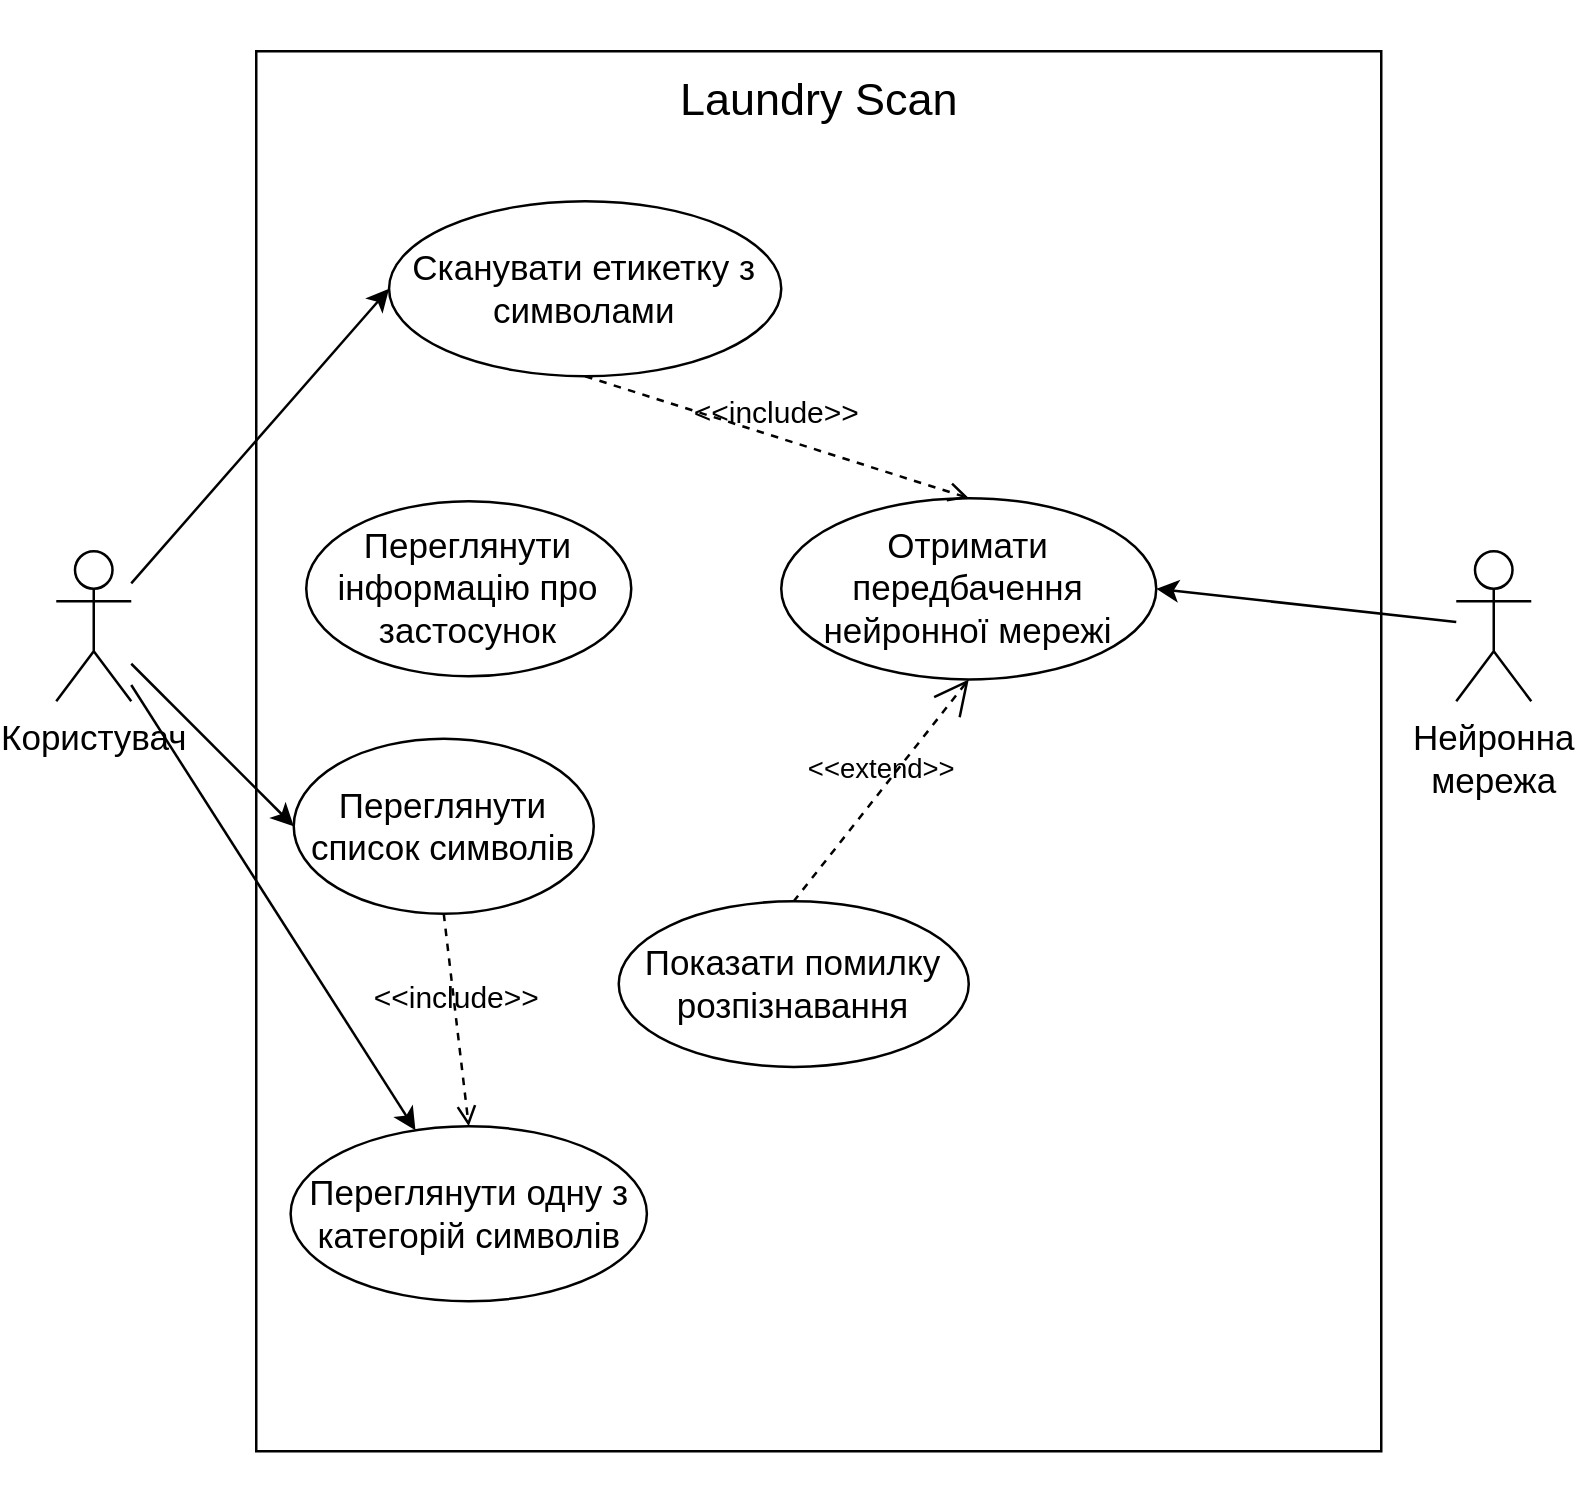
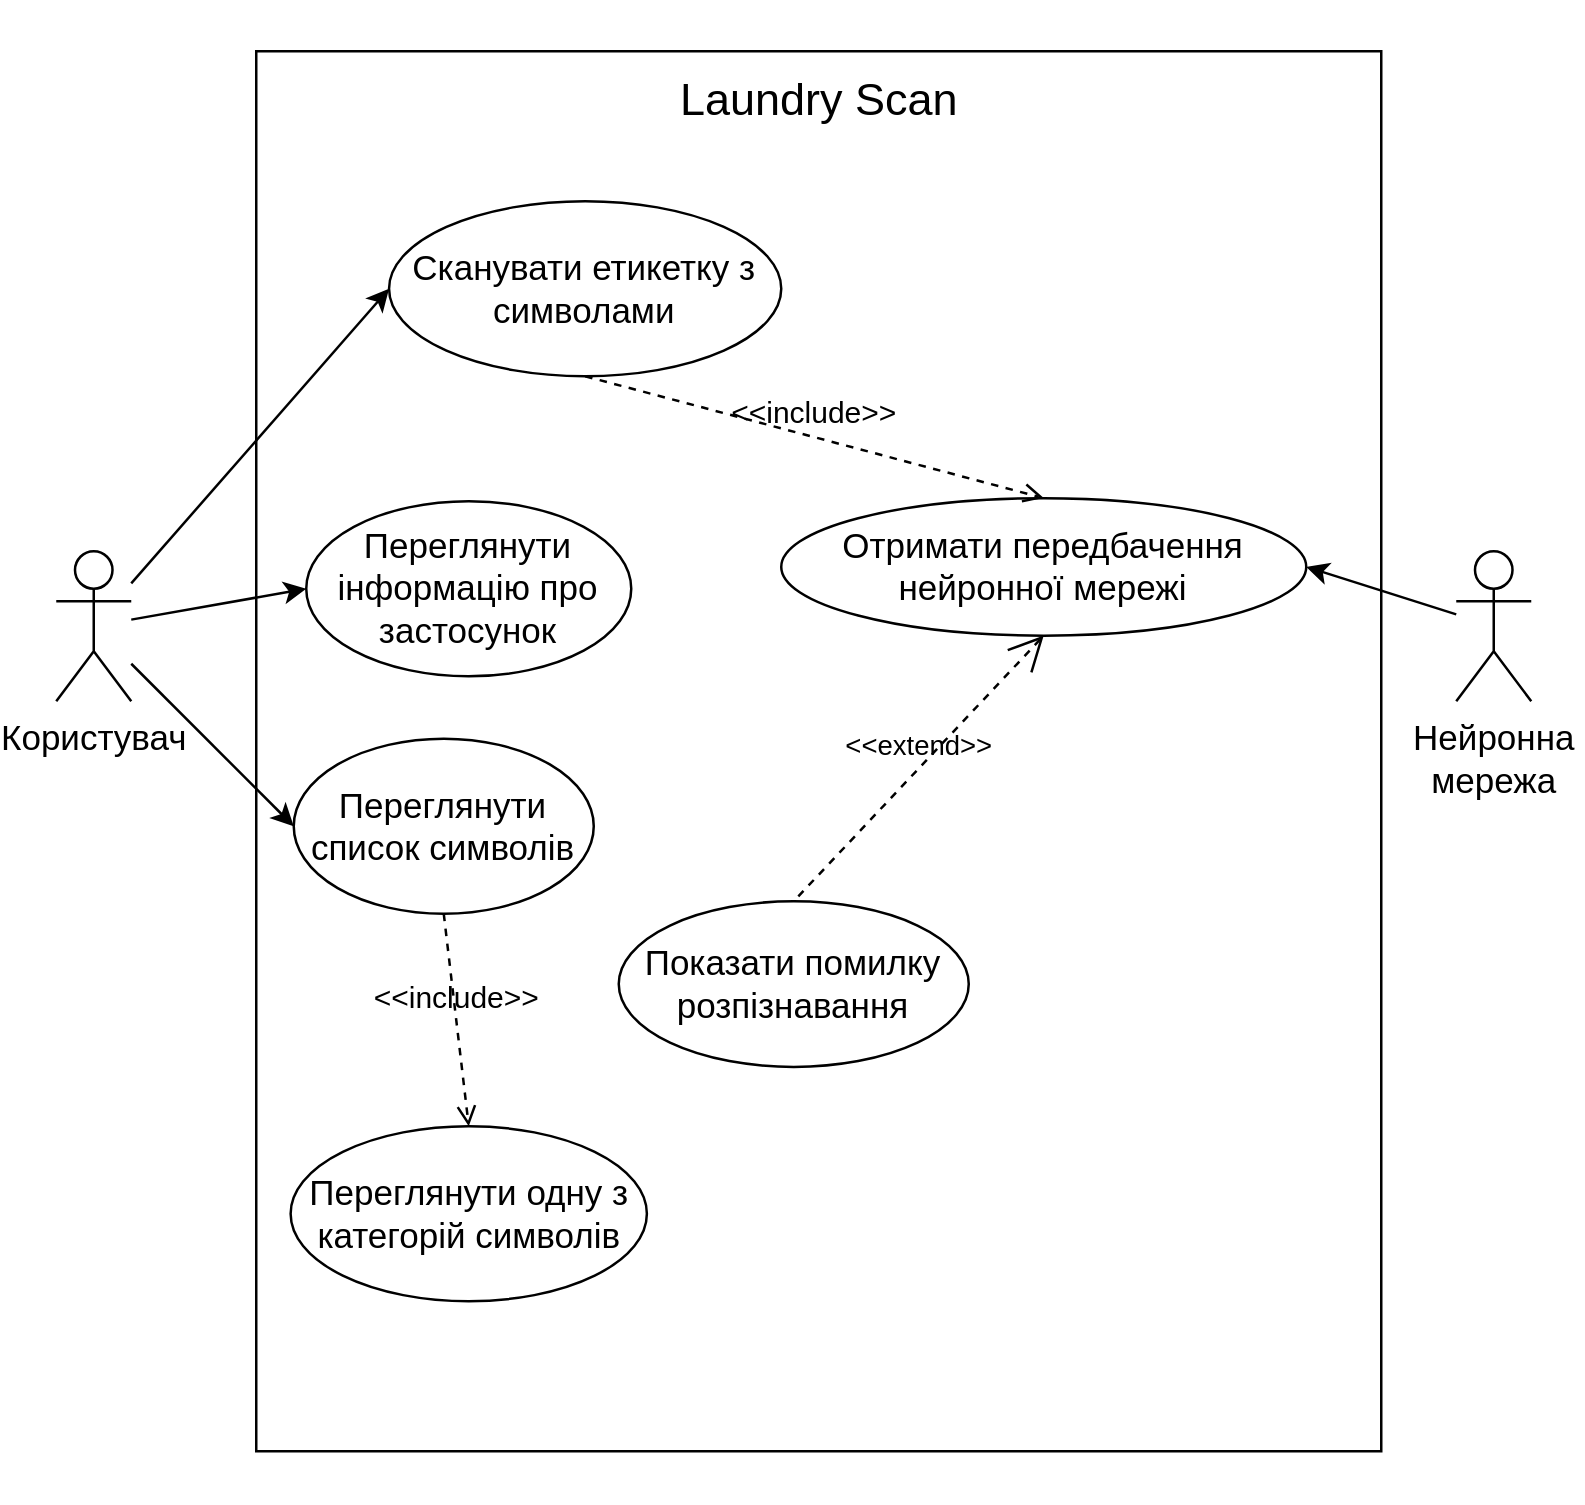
(969, 589) -> (1044, 567)
(269, 901) -> (210, 606)
